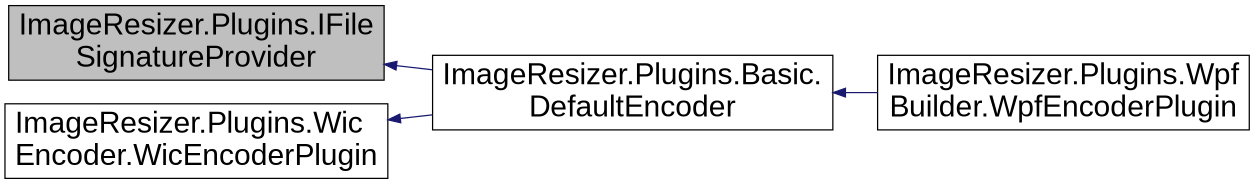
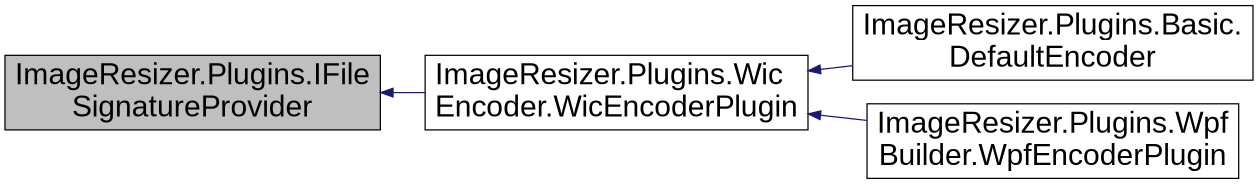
(414, 68) -> (409, 93)
(862, 93) -> (844, 118)
